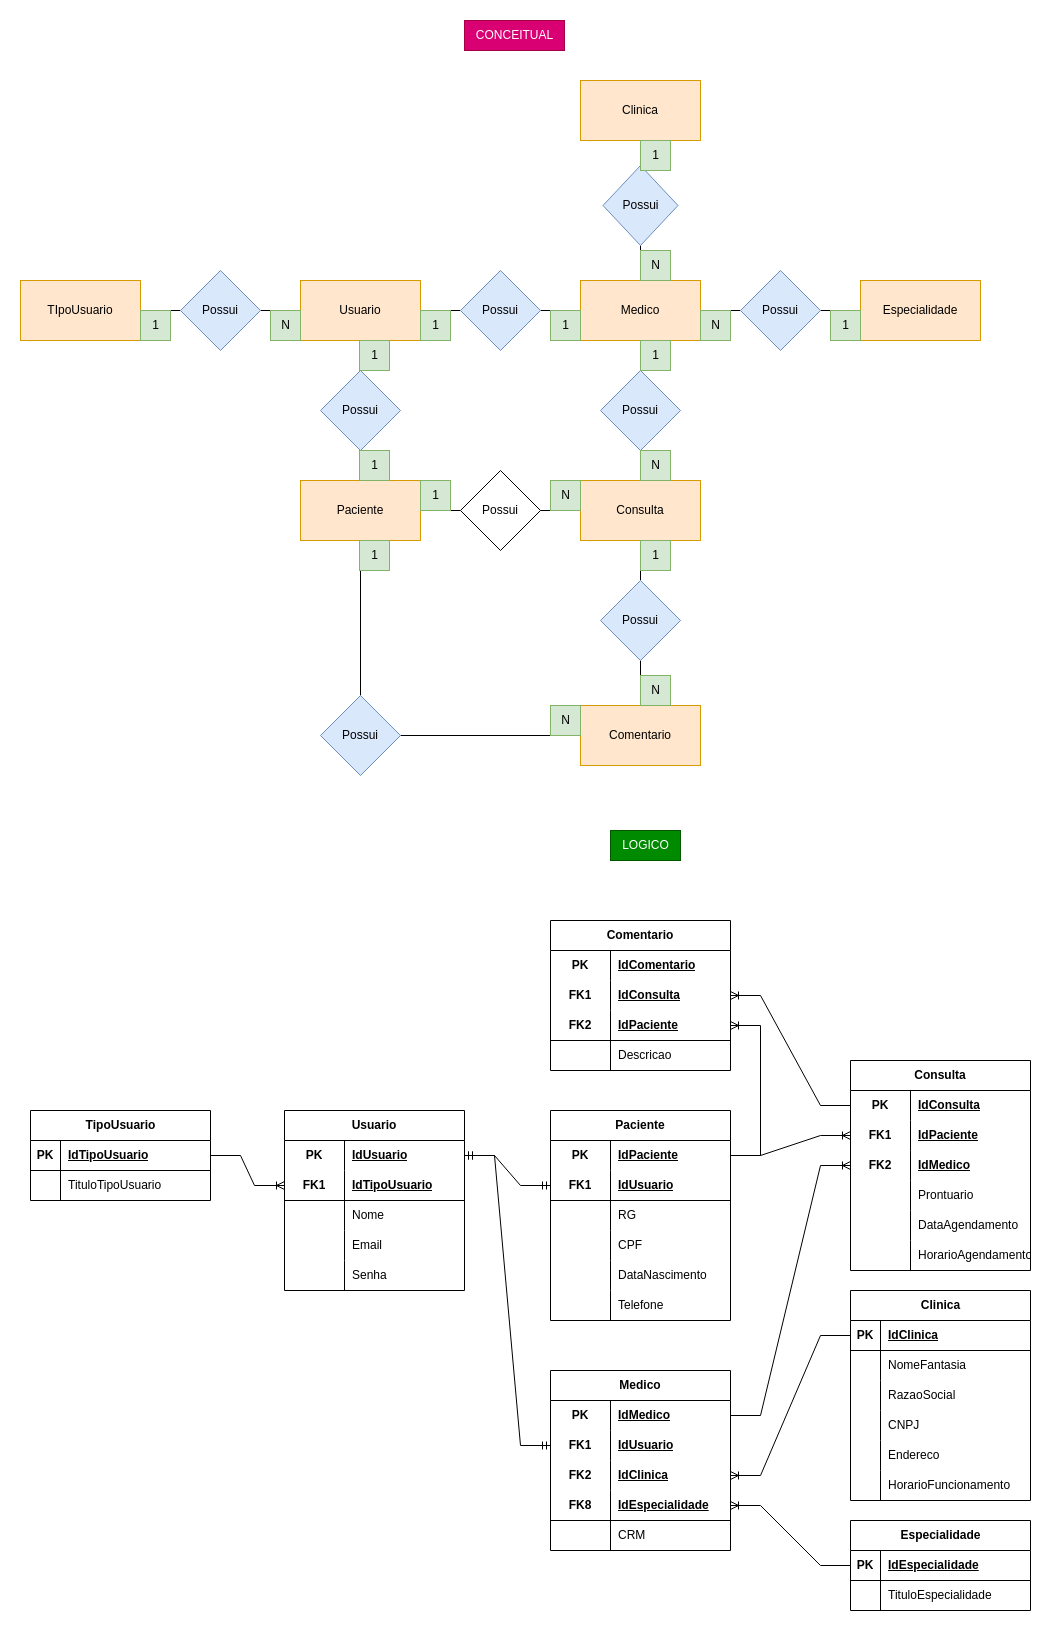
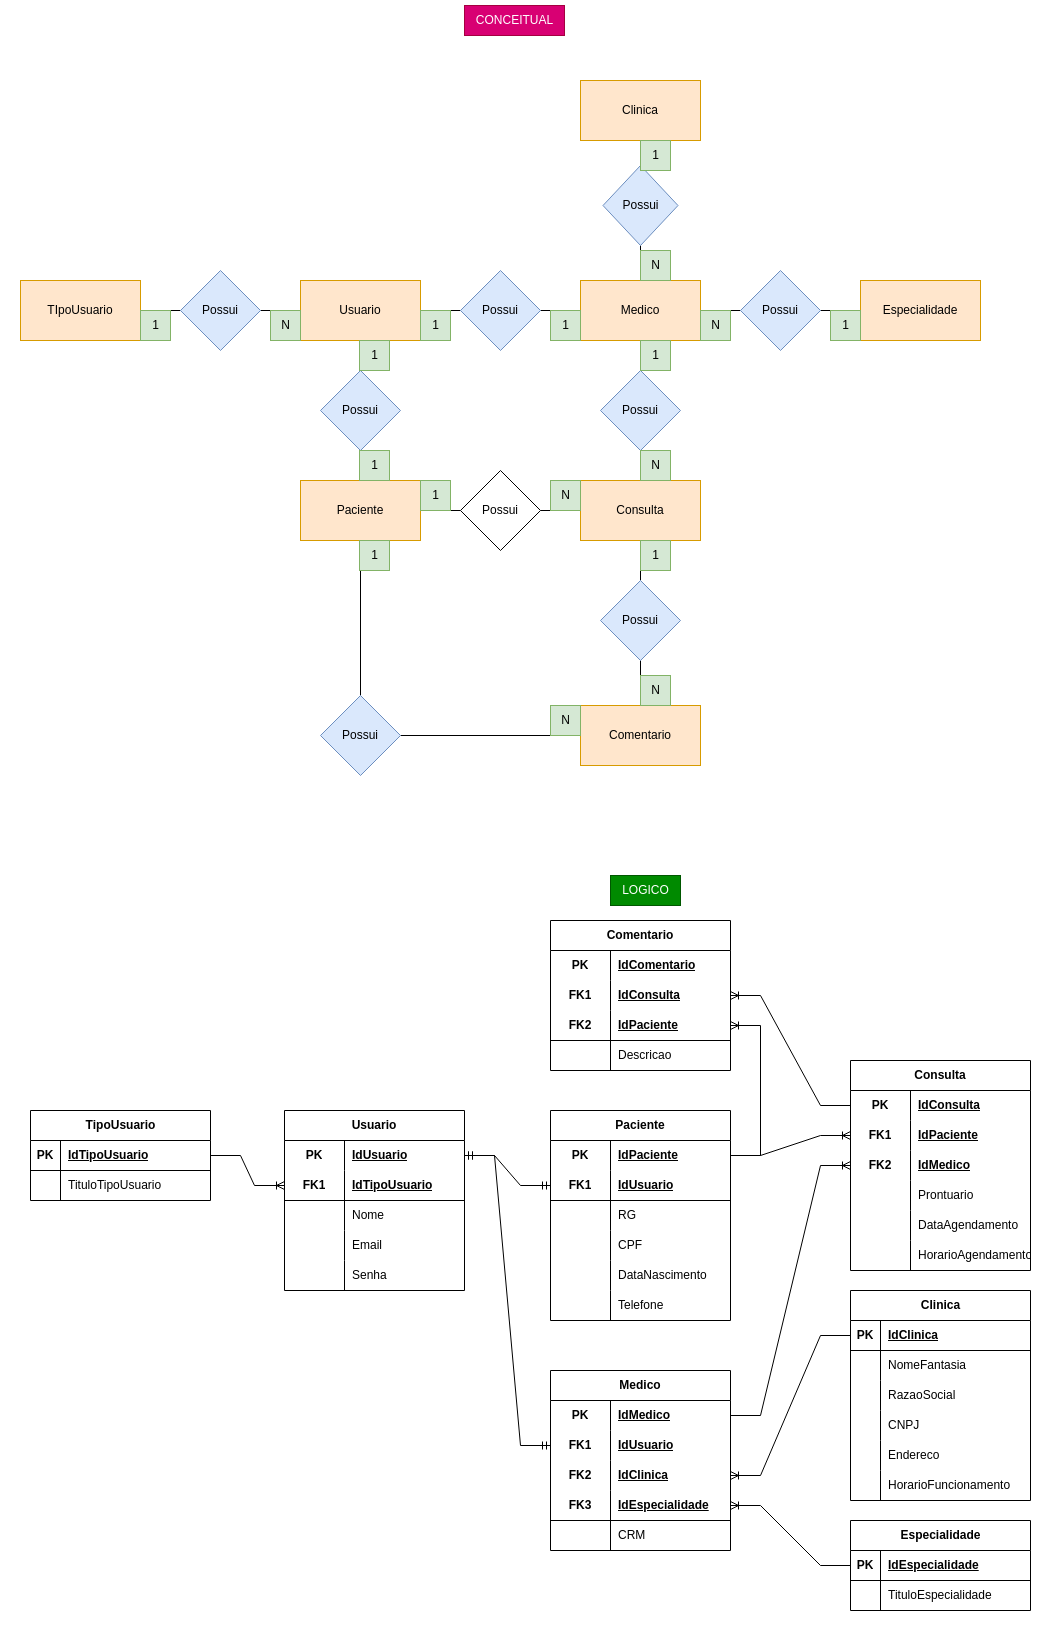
(515, 36) -> (515, 21)
(646, 846) -> (646, 891)
(581, 1506) -> (581, 1506)
